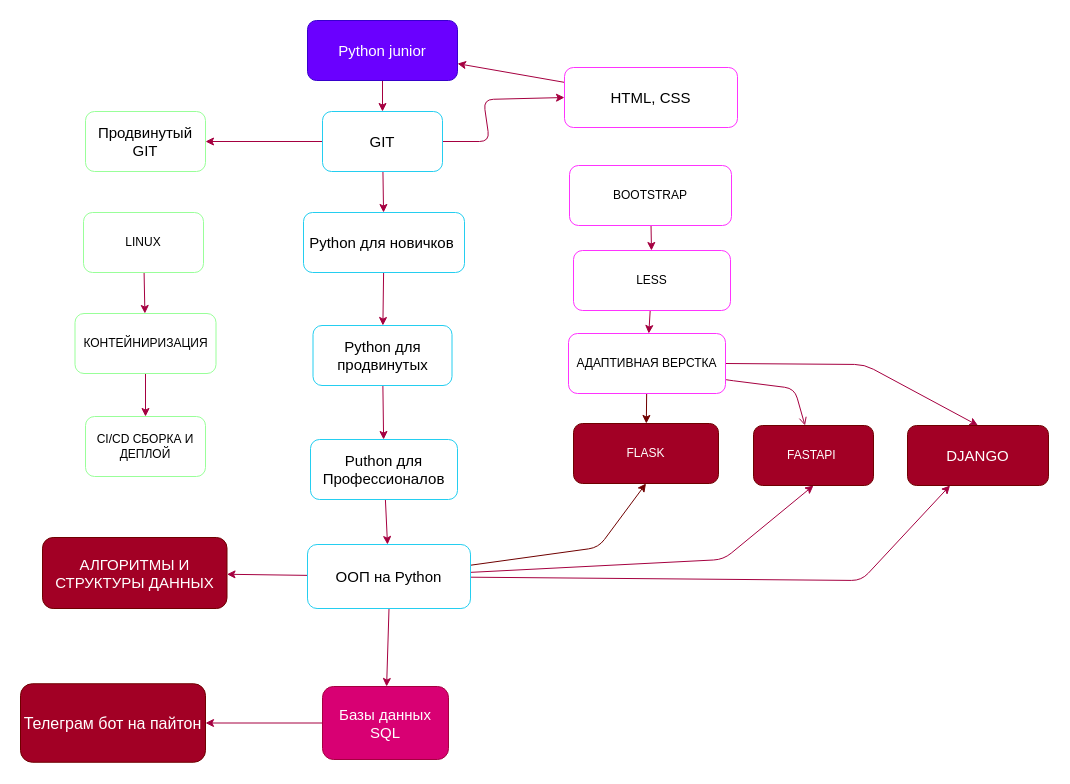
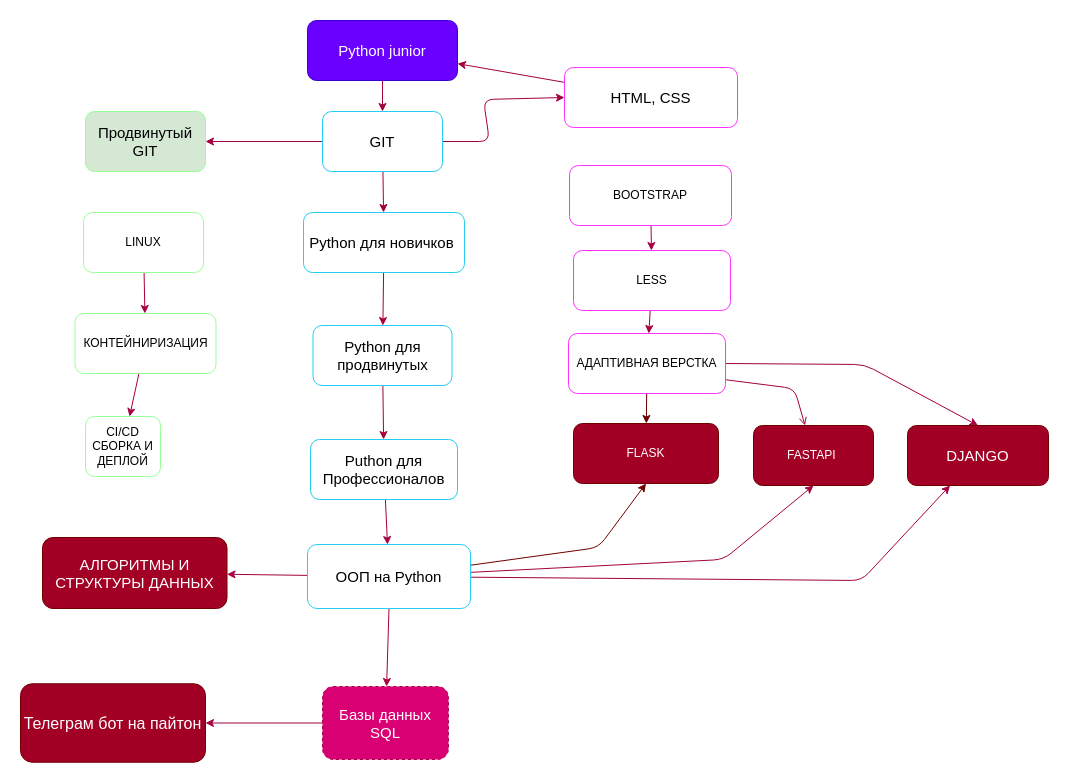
(146, 142) -> (146, 142)
(146, 447) -> (123, 447)
(386, 723) -> (386, 723)
